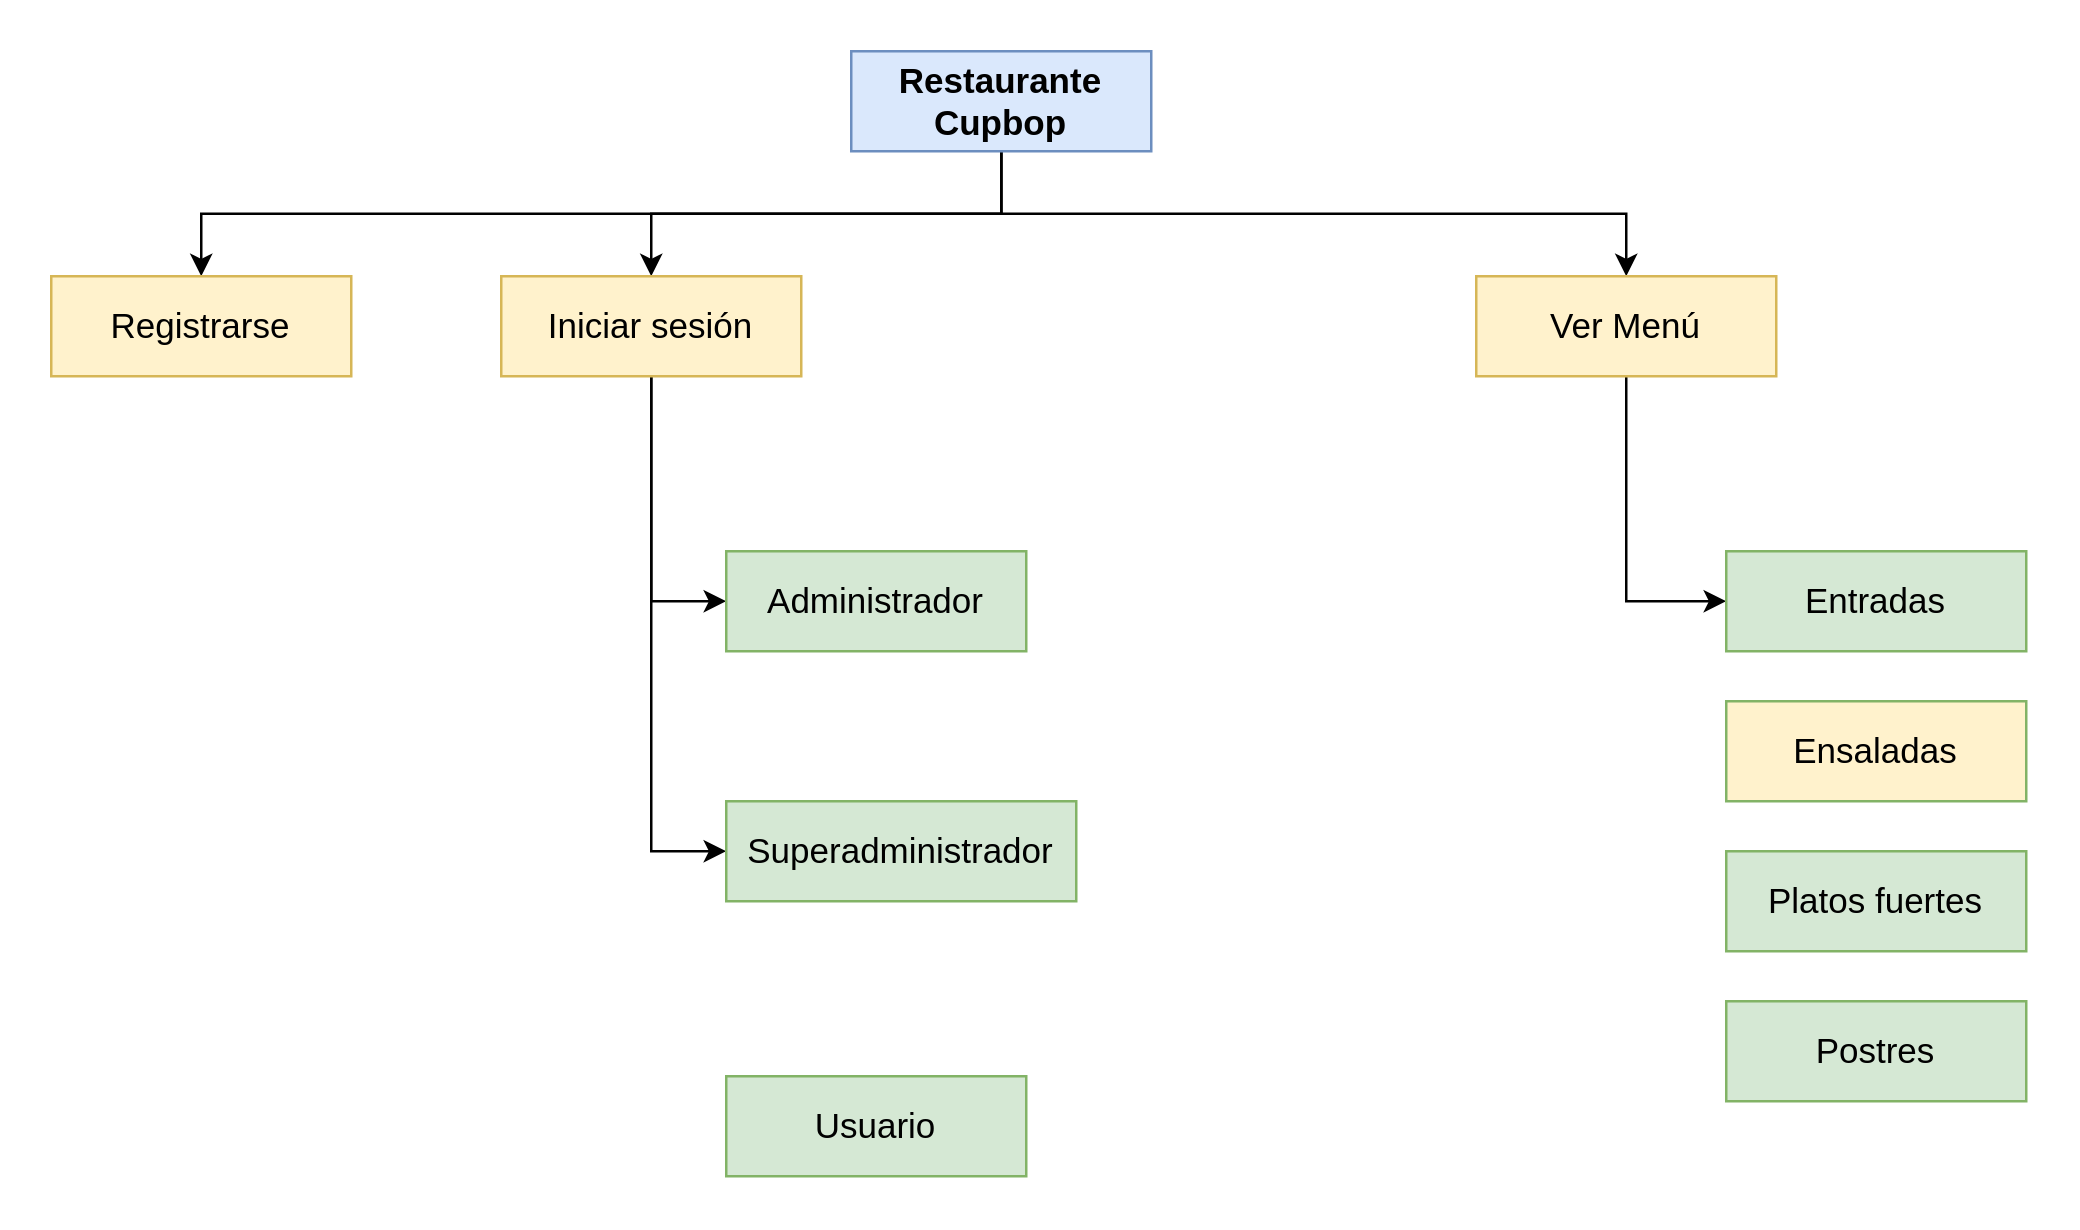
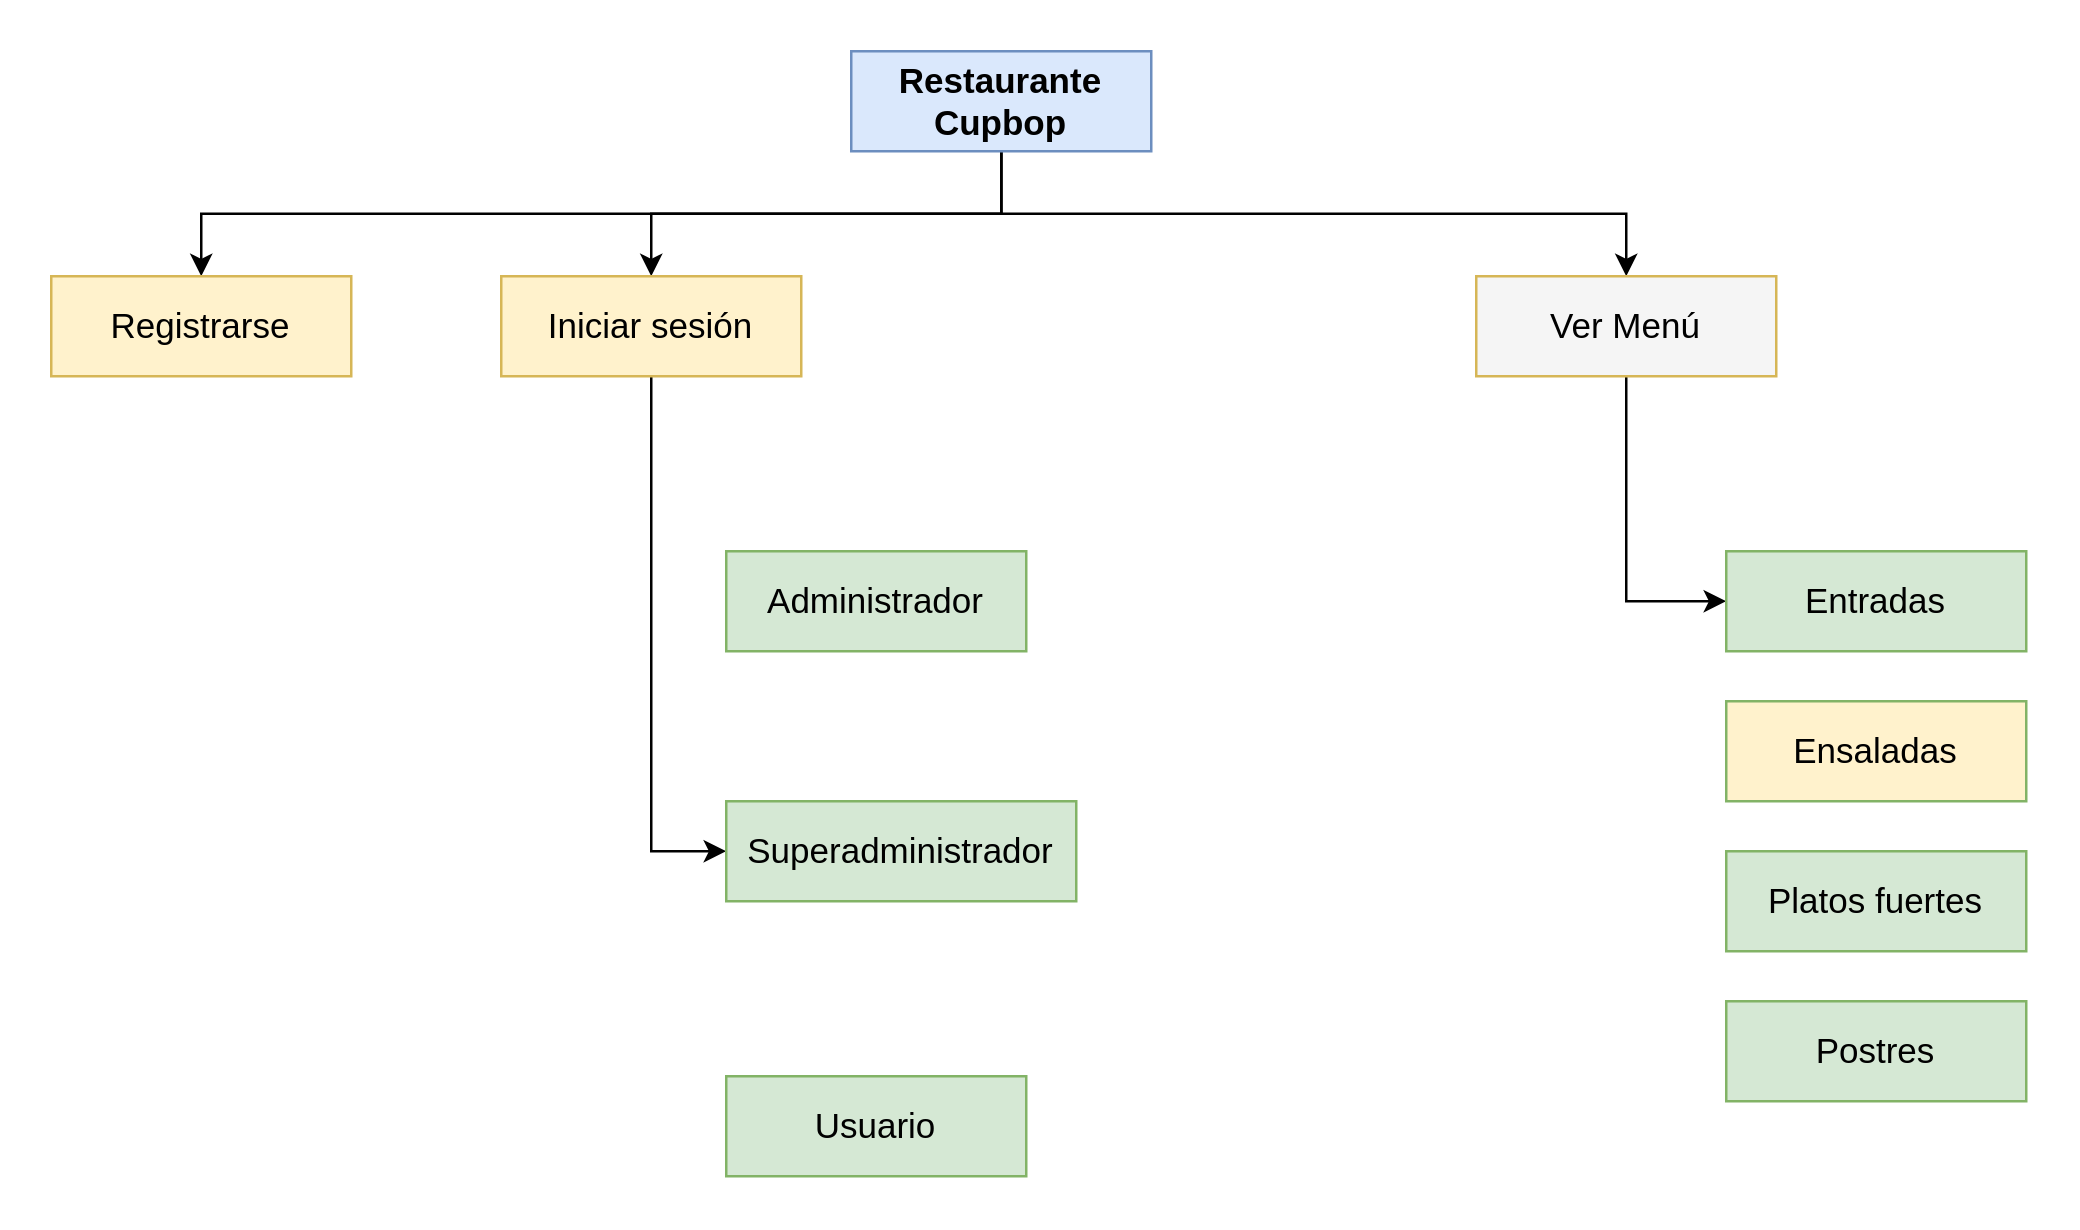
(1626, 326) -> (1626, 326)
(683, 601) -> none
